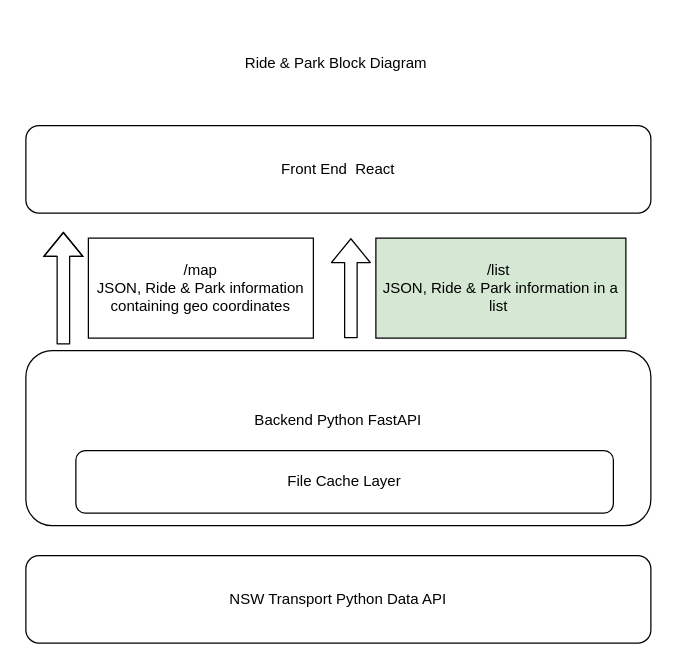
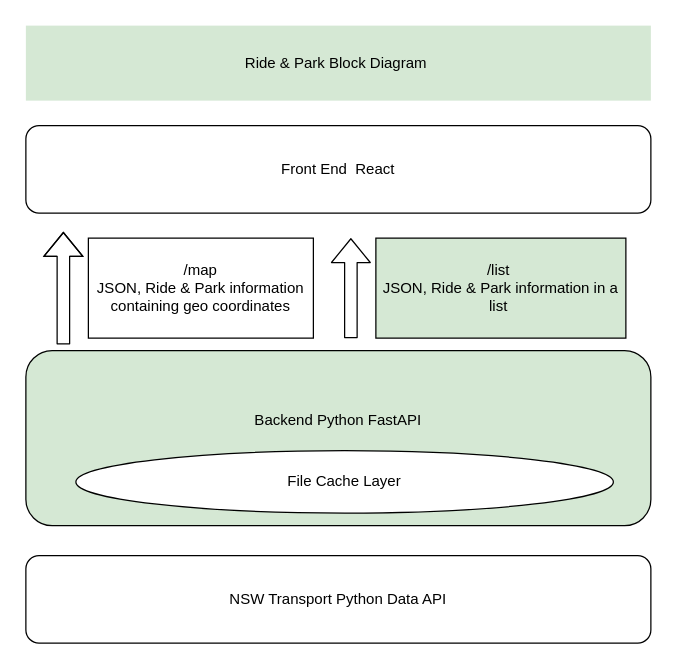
(338, 63) -> (338, 63)
(338, 438) -> (338, 438)
(344, 482) -> (344, 482)
